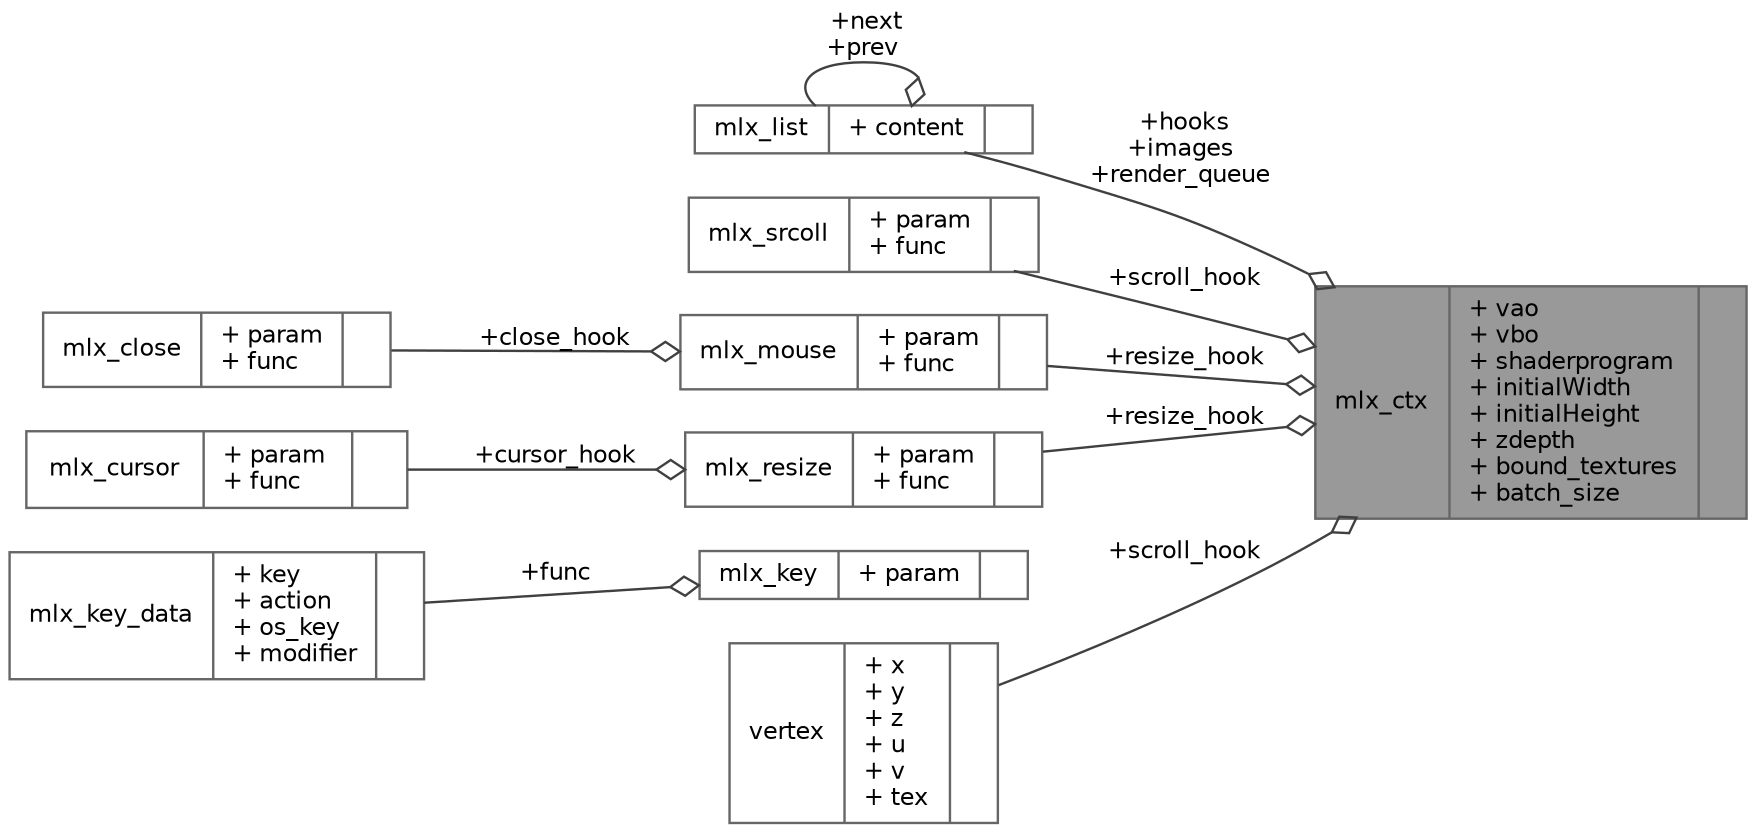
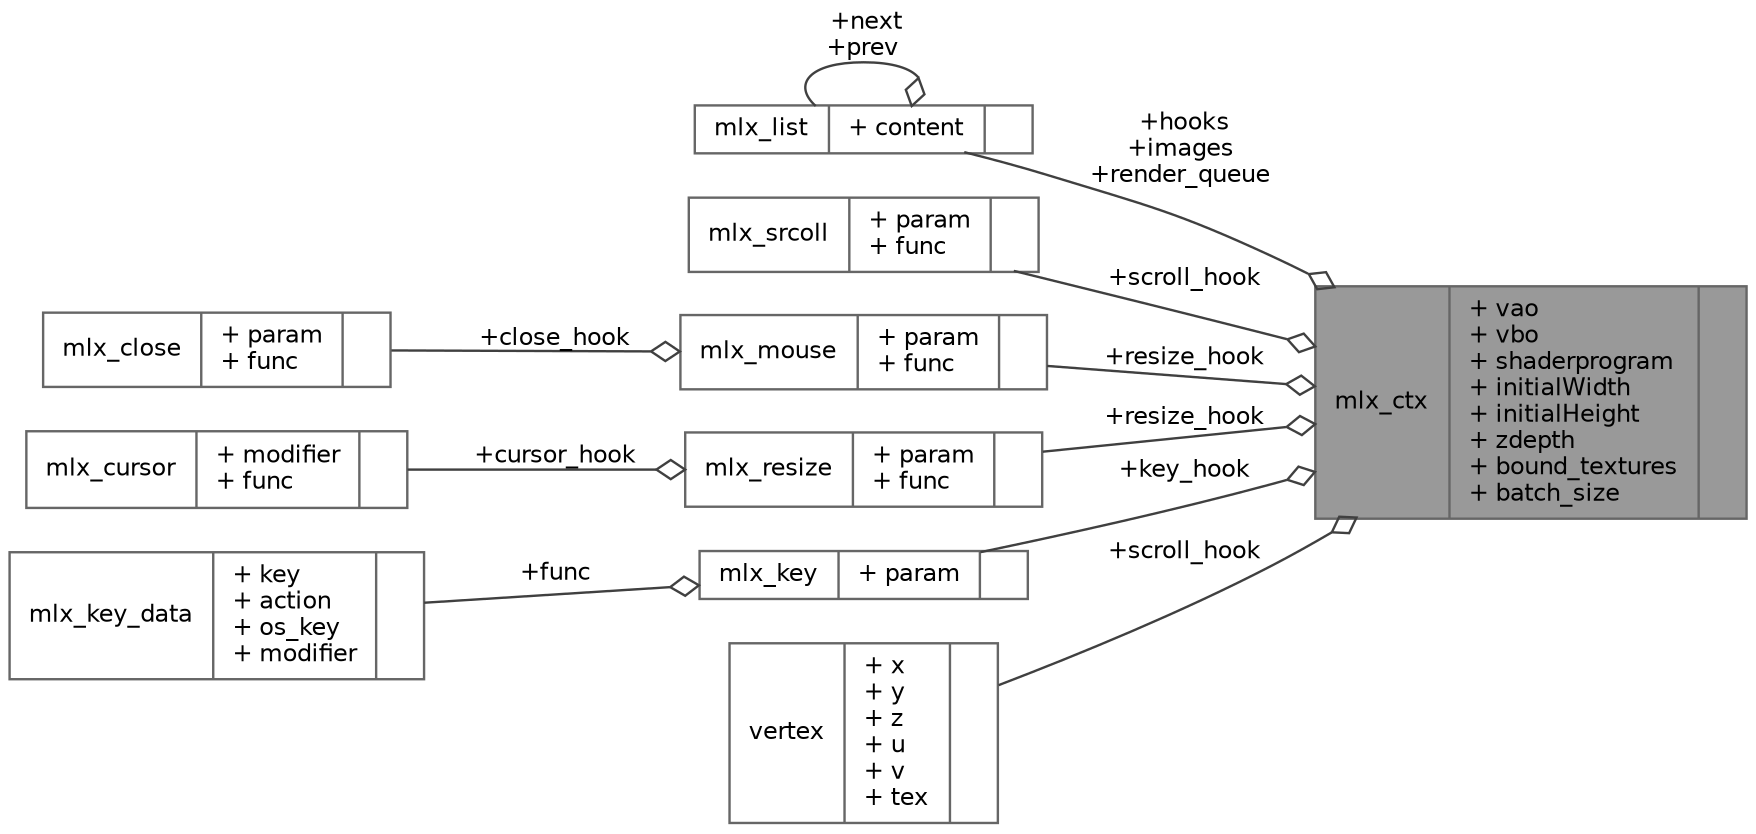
(274, 455) -> (278, 455)
none -> (1134, 518)
